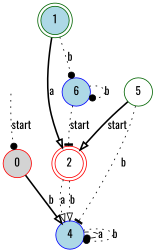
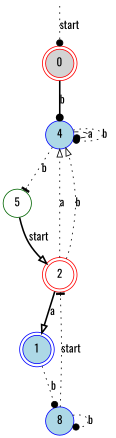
(55, 20) -> (37, 350)
(48, 90) -> (50, 308)
(76, 92) -> (60, 421)
(17, 164) -> (60, 63)
(112, 165) -> (40, 167)
(41, 196) -> (60, 97)
